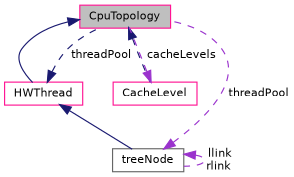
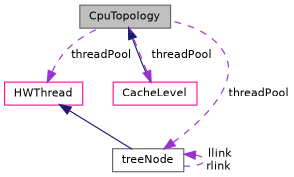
(125, 17) -> (125, 17)
(27, 43) -> none
(72, 45) -> (72, 45)
(180, 55) -> (180, 55)
(141, 61) -> (141, 61)
